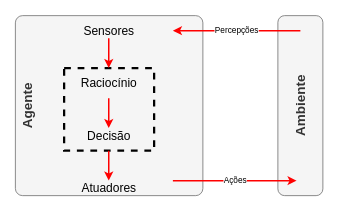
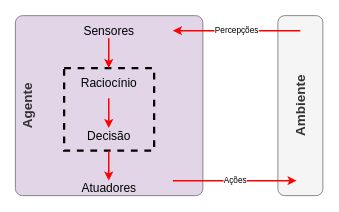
(109, 105) -> (109, 105)
